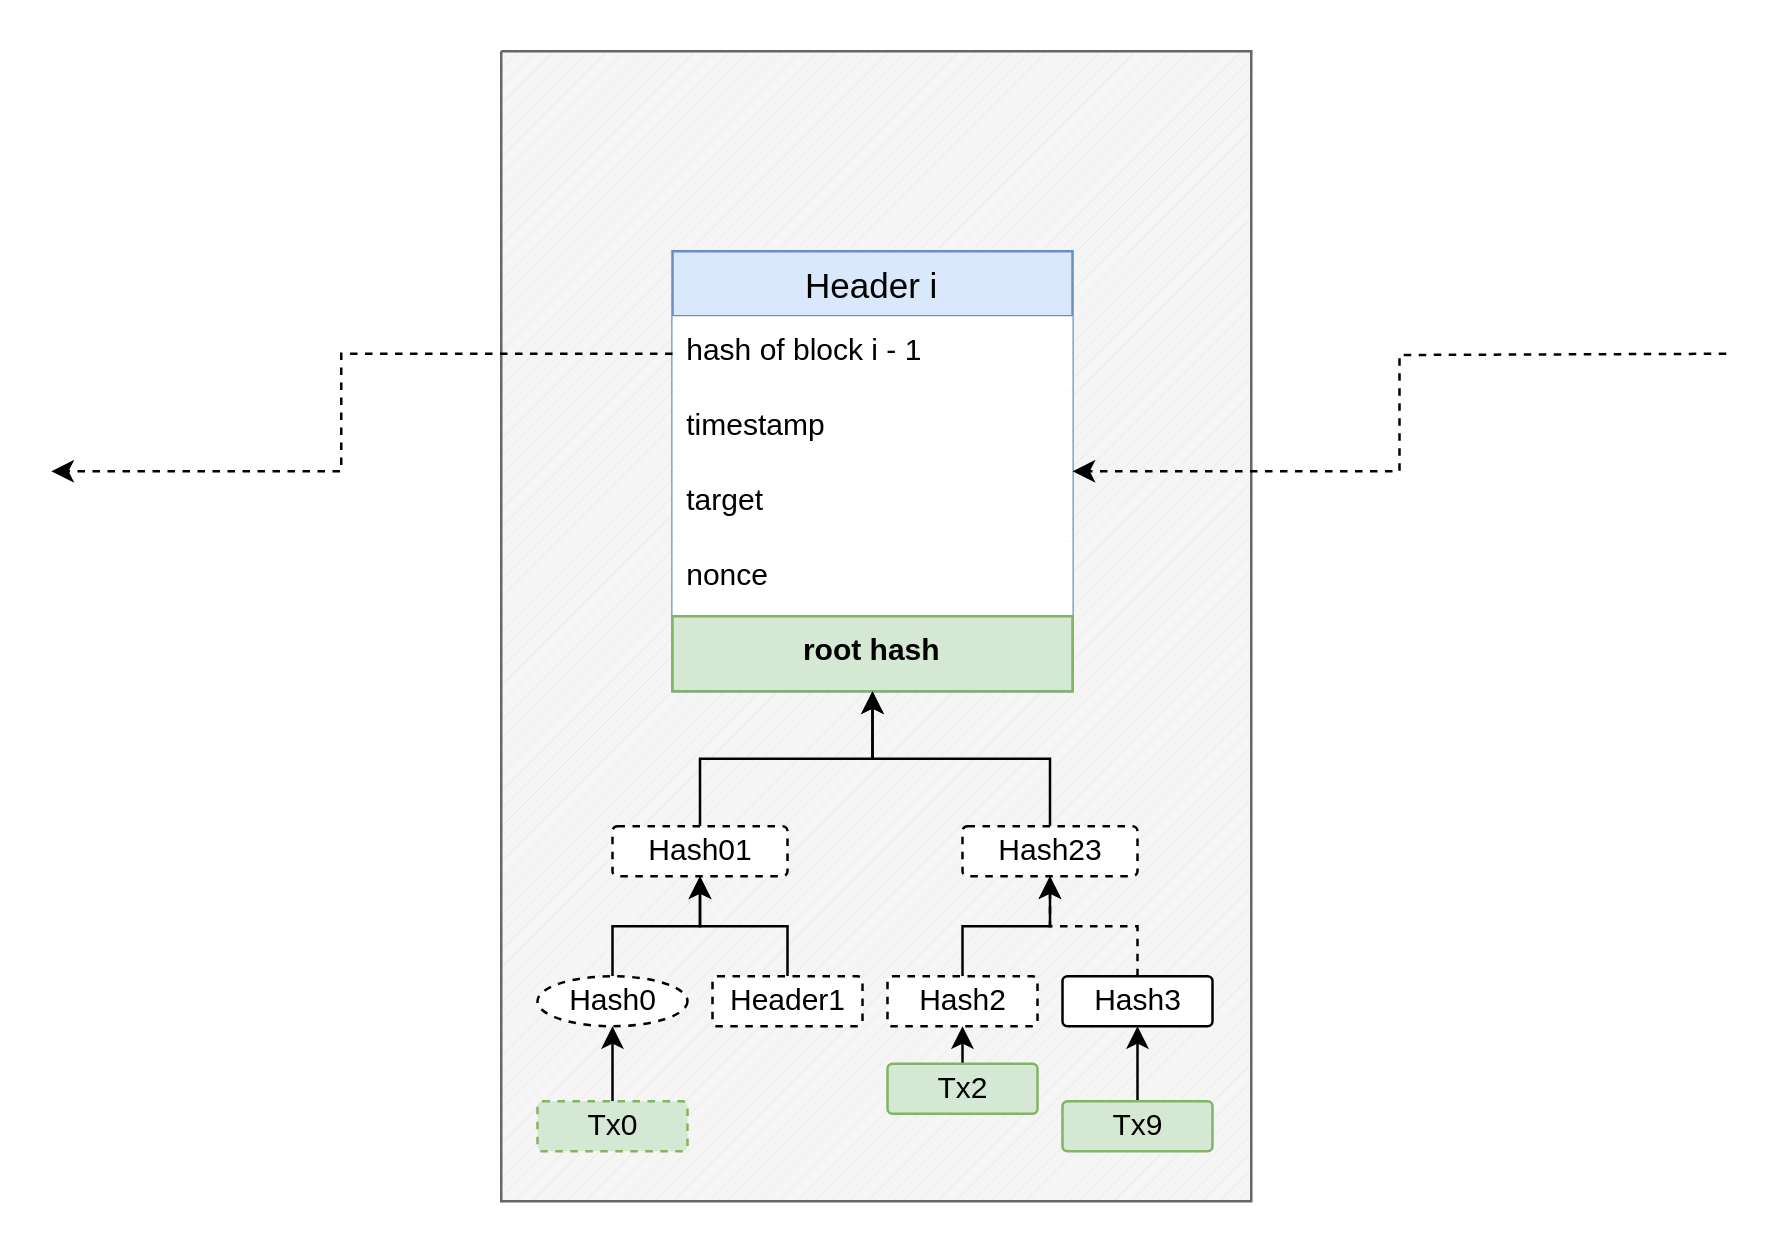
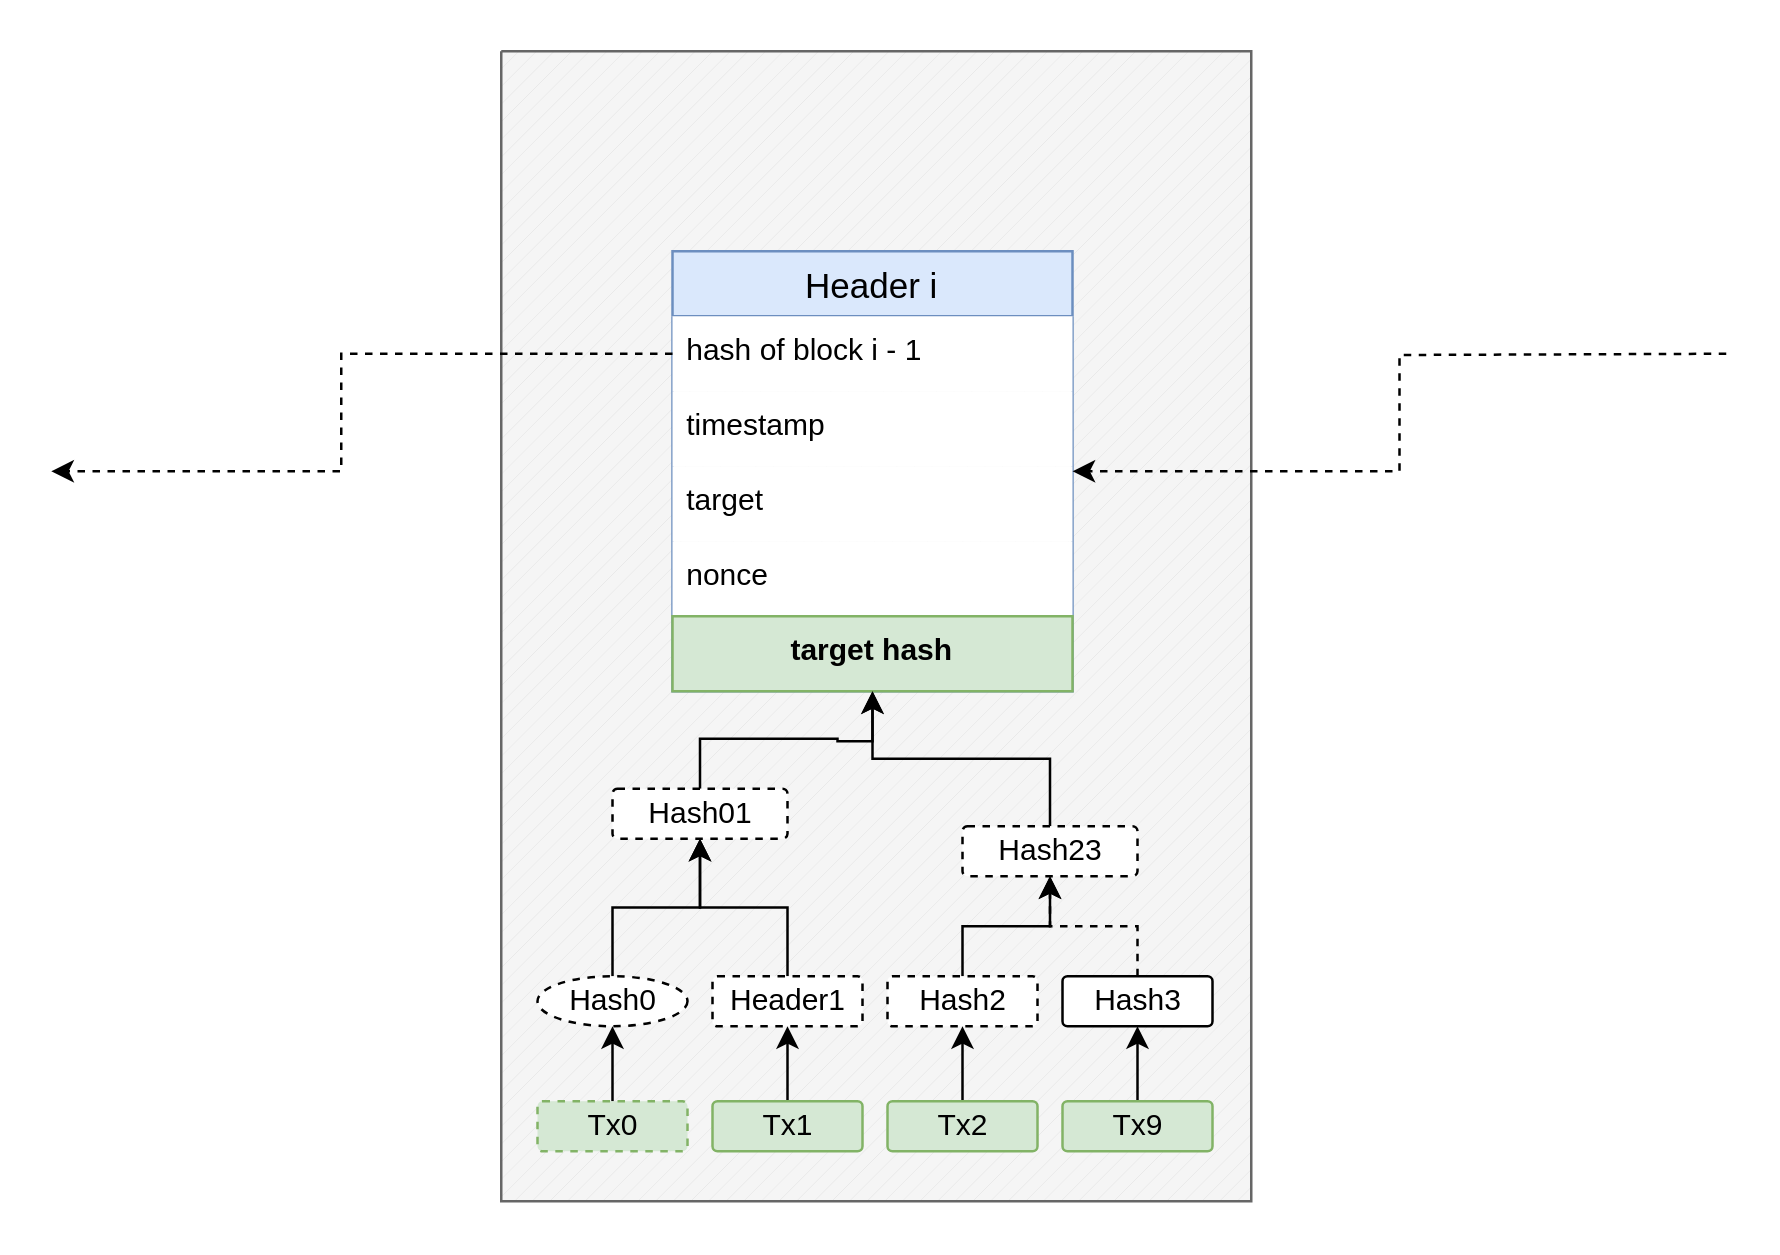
(871, 650) -> (871, 650)
(700, 851) -> (700, 814)
(963, 1089) -> (963, 1126)
none -> (788, 1093)
none -> (788, 1126)
